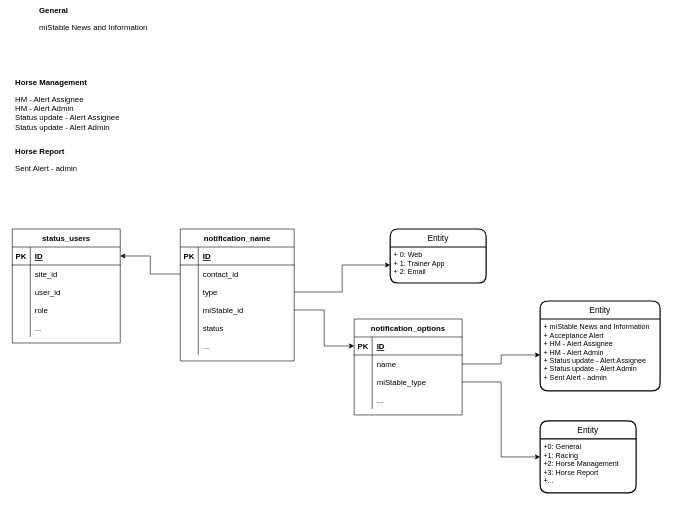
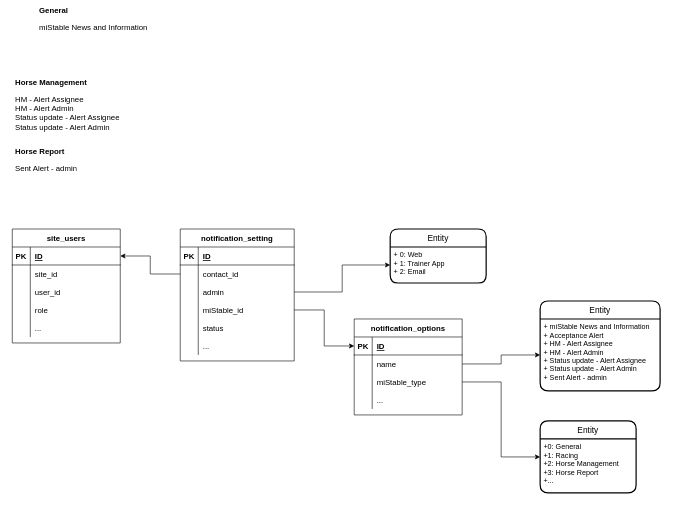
(66, 238) -> (66, 238)
(237, 238) -> (237, 238)
(212, 292) -> (213, 292)
